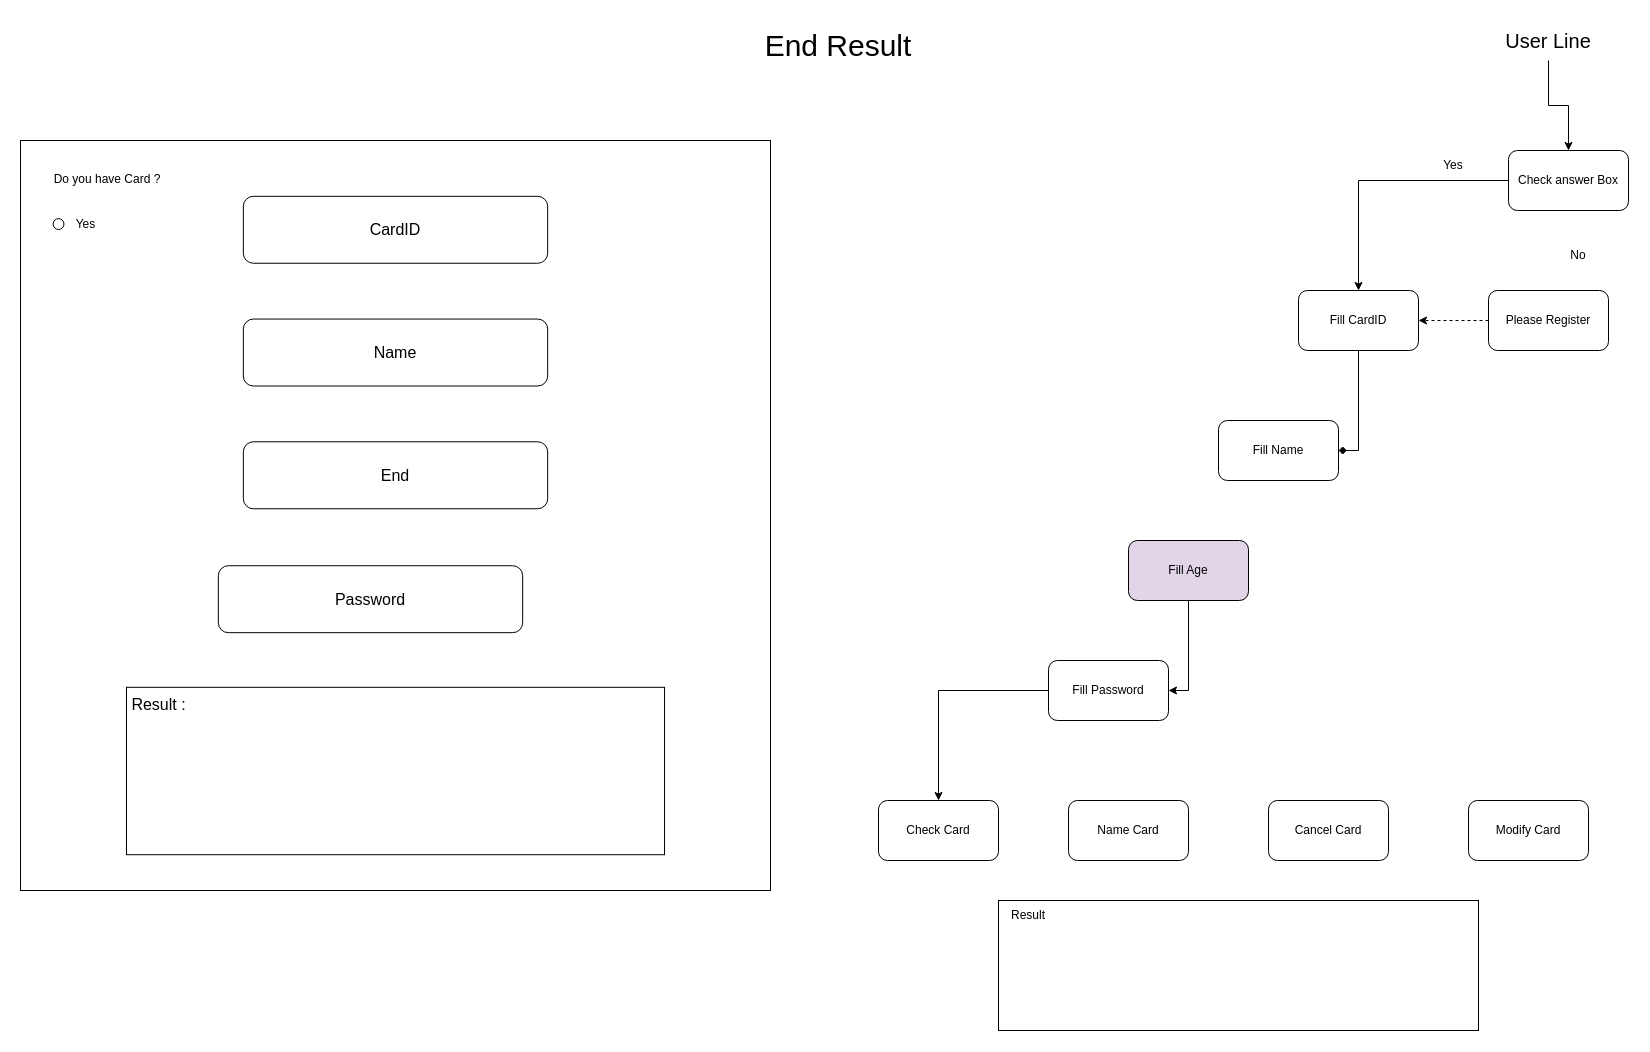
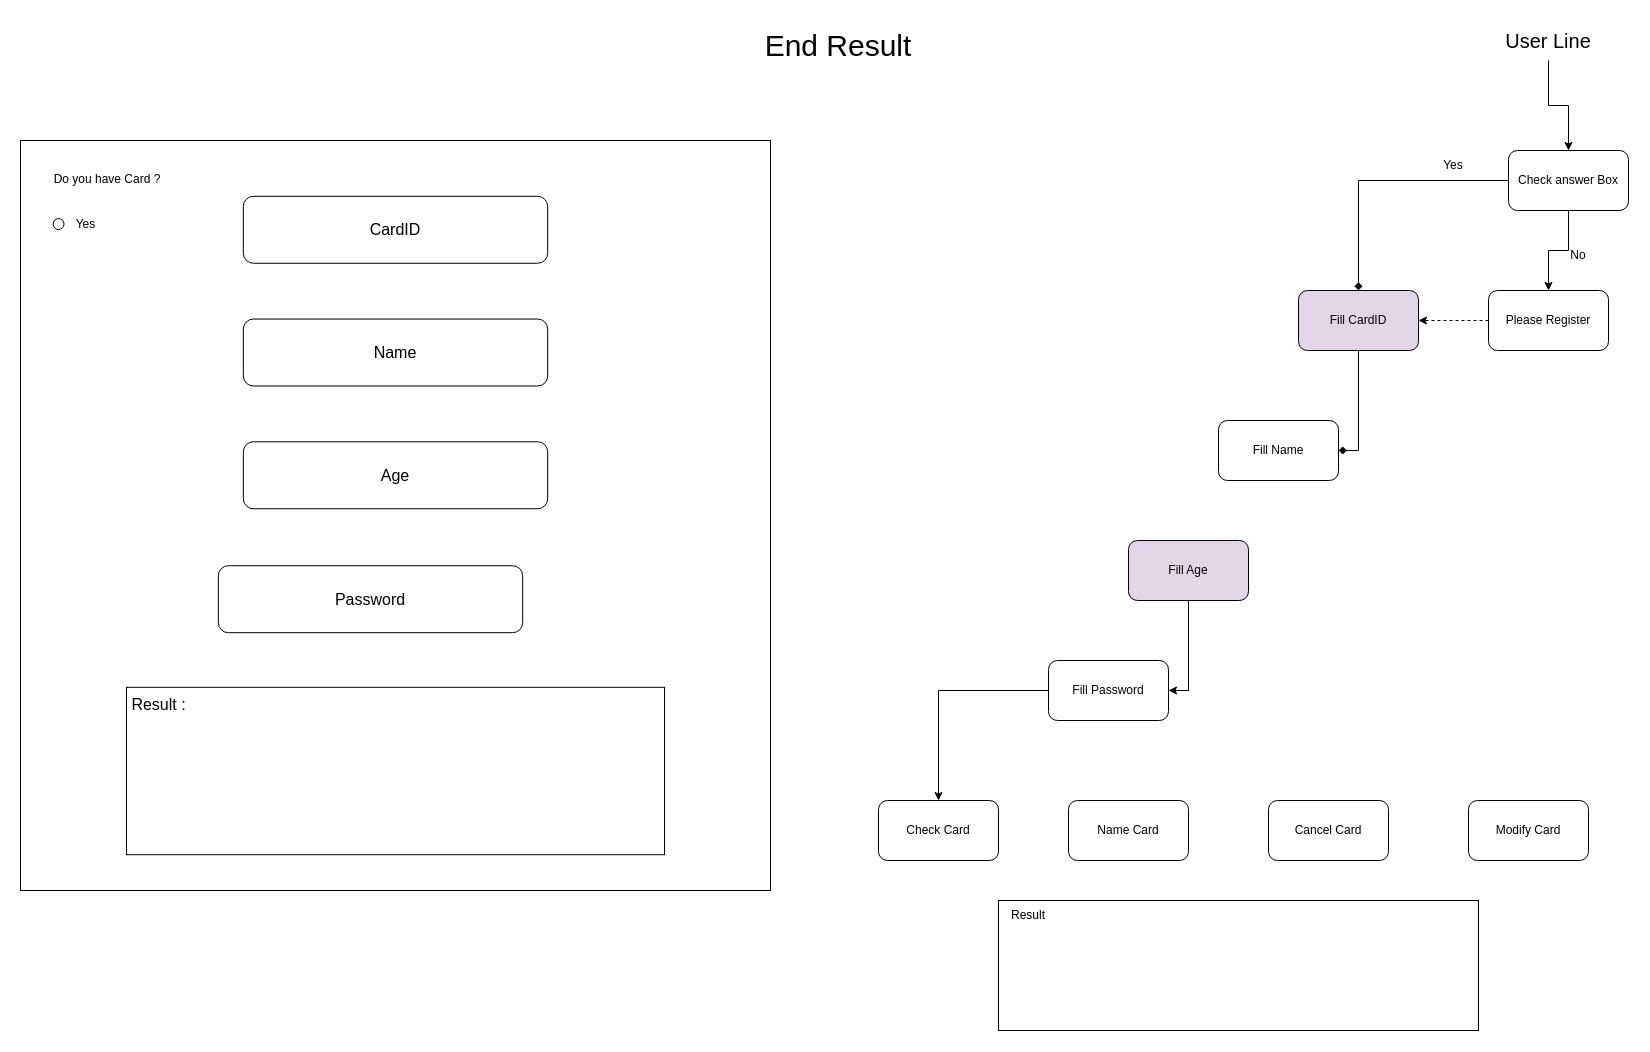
none -> (1563, 251)
(1359, 282) -> (1359, 282)
(1359, 321) -> (1359, 321)
(396, 476) -> (396, 476)
